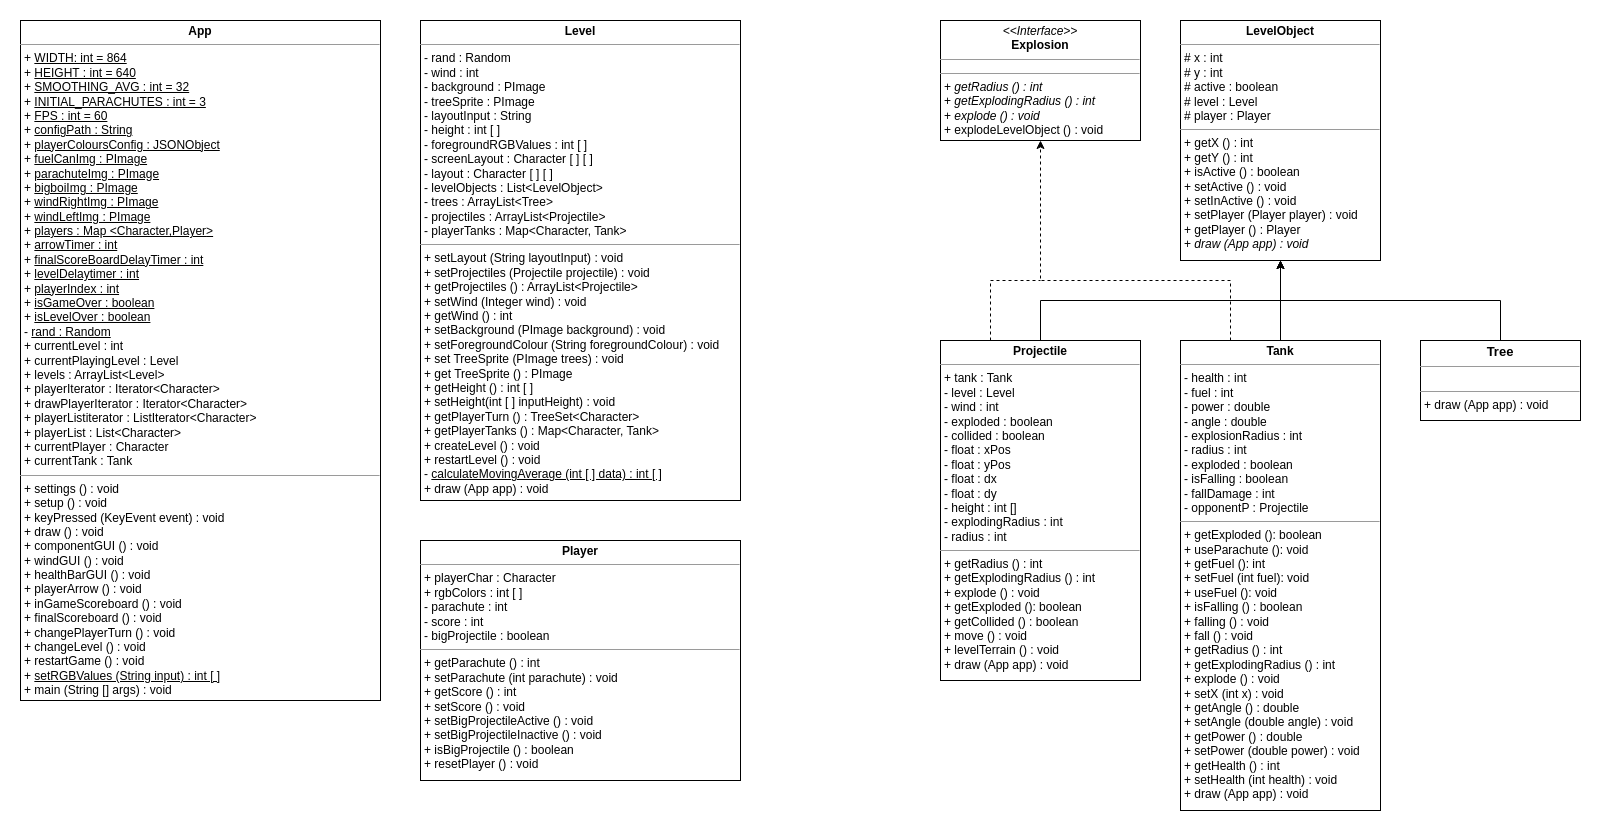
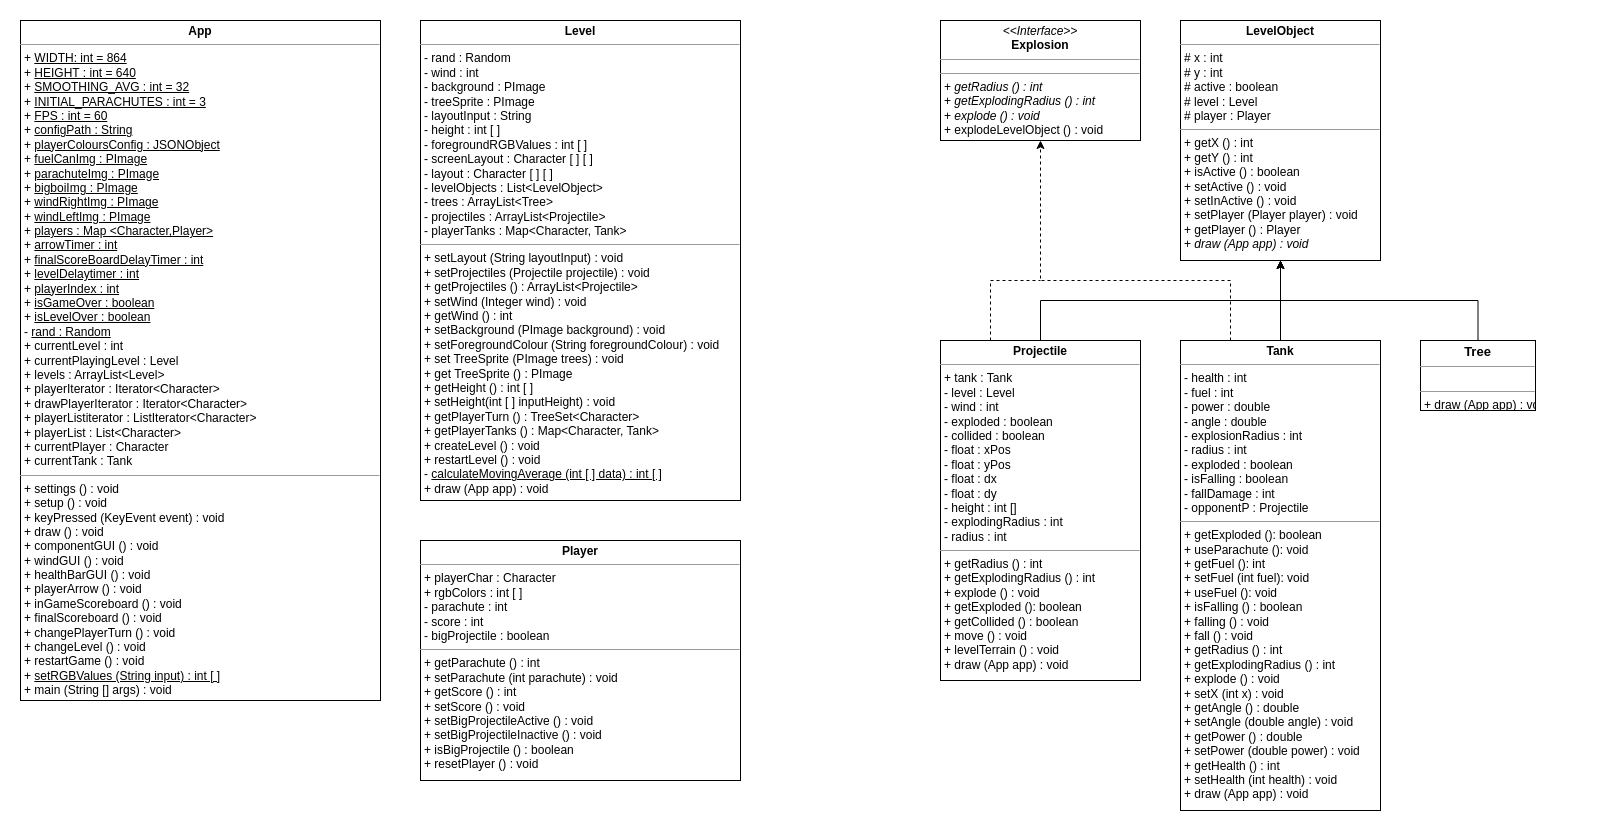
(1501, 381) -> (1478, 376)
